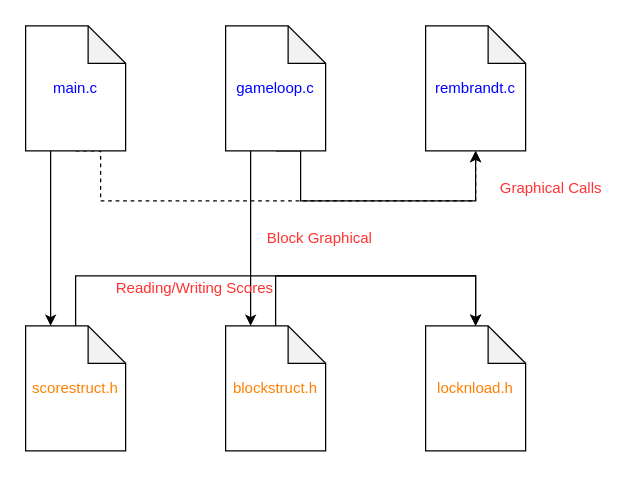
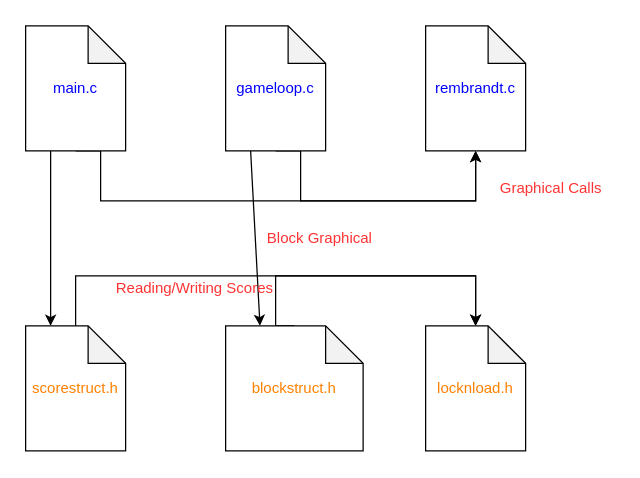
(148, 201) -> (148, 201)
(276, 388) -> (294, 388)
